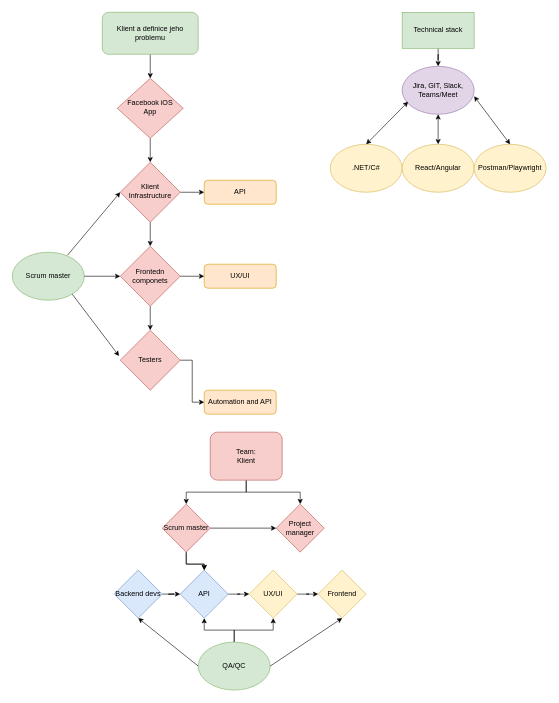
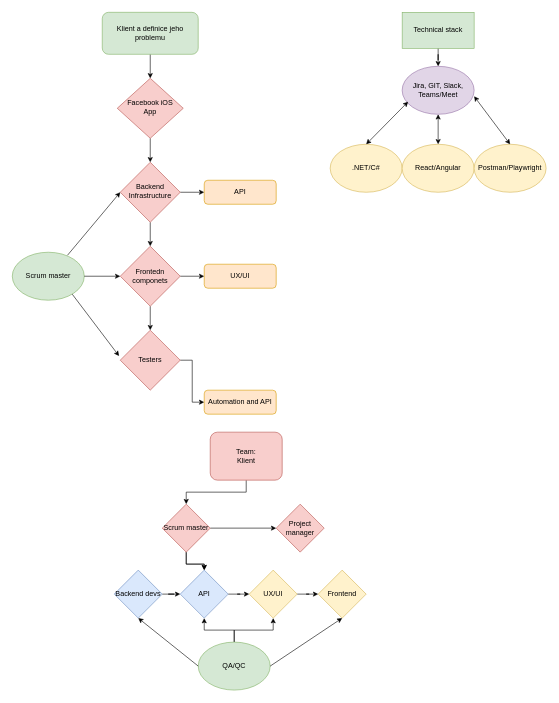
(150, 191) -> (150, 191)
(300, 498) -> none
